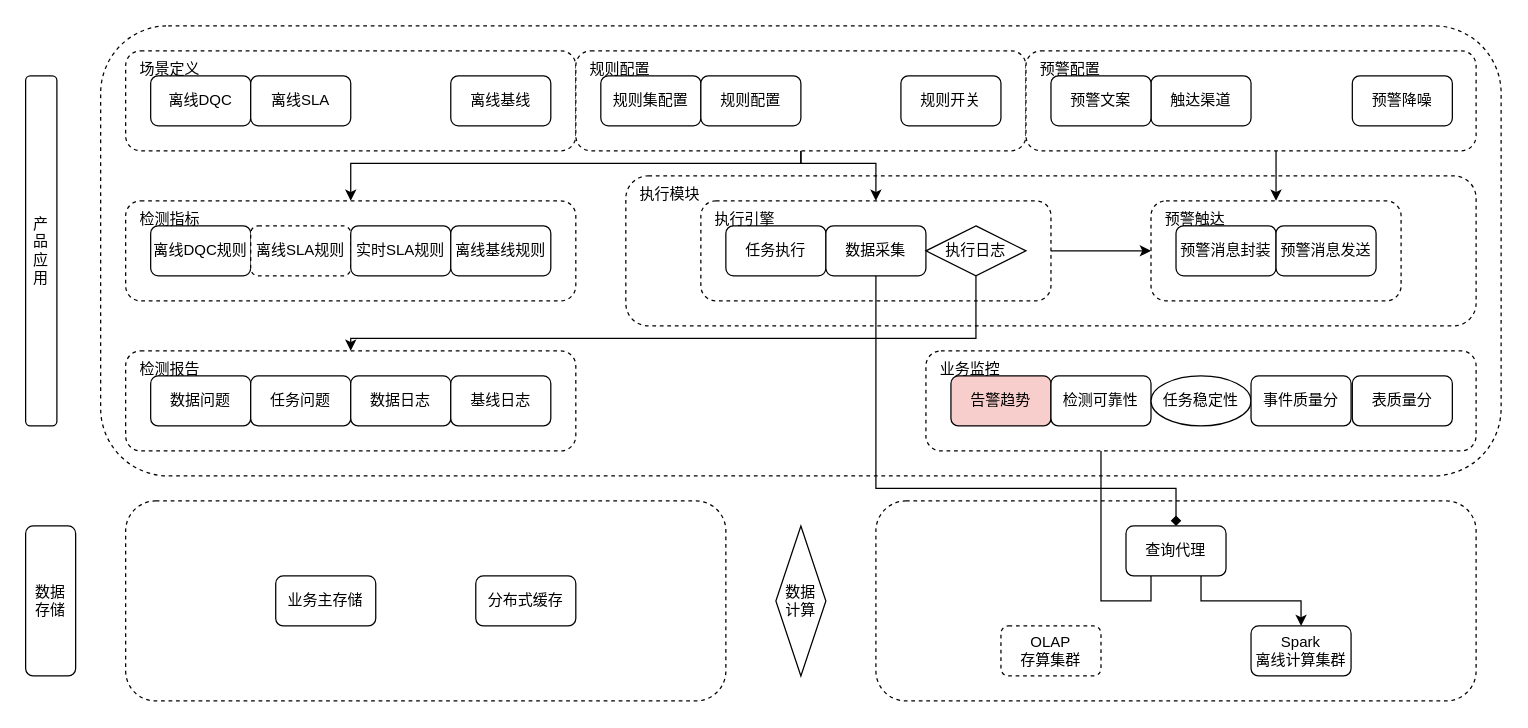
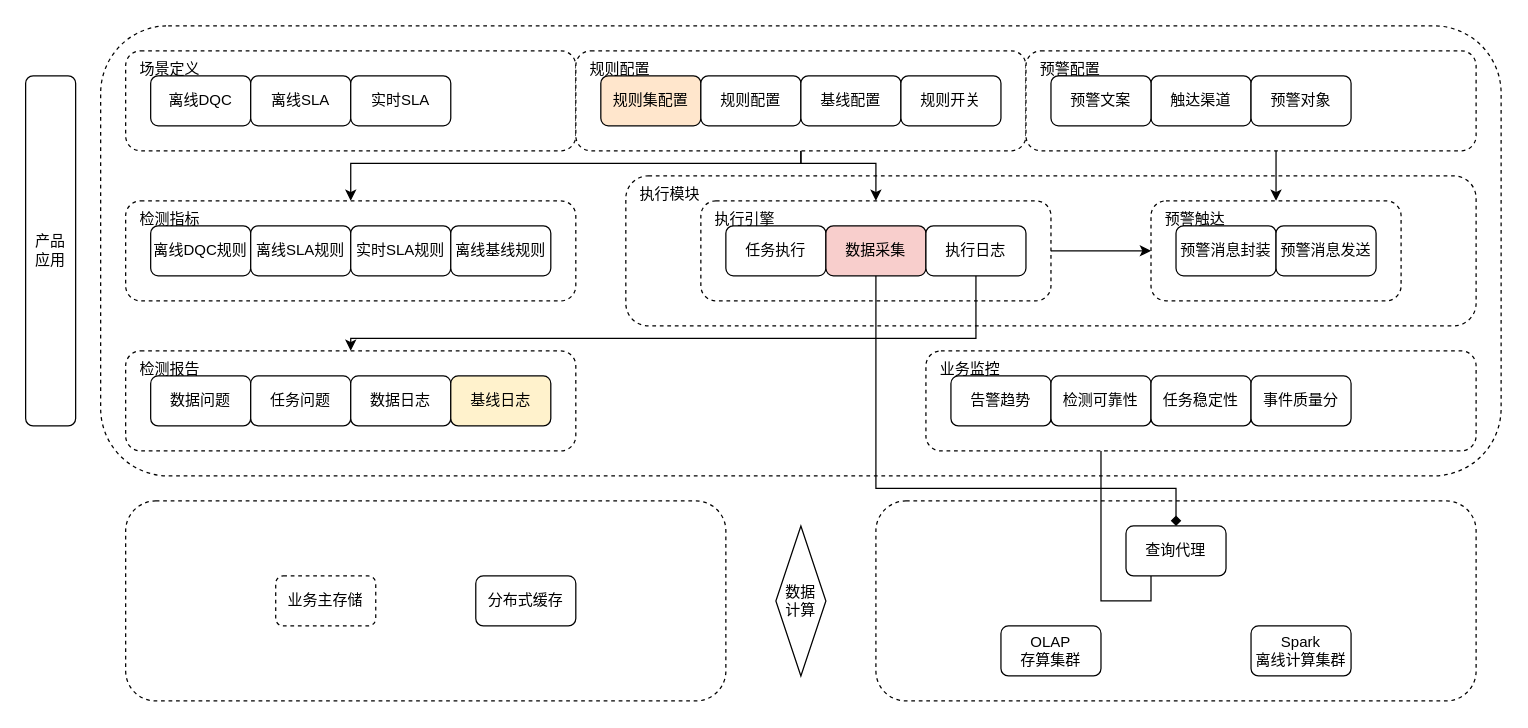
none -> (401, 101)
(501, 101) -> none
(651, 101) -> (651, 101)
none -> (851, 101)
none -> (1301, 101)
(1402, 101) -> none
(41, 251) -> (51, 251)
(301, 251) -> (301, 251)
(876, 251) -> (876, 251)
(976, 251) -> (976, 251)
(501, 401) -> (501, 401)
(1001, 401) -> (1001, 401)
(1201, 401) -> (1201, 401)
(1402, 401) -> none
(51, 601) -> none
(326, 601) -> (326, 601)
(1247, 601) -> none
(1051, 651) -> (1051, 651)
